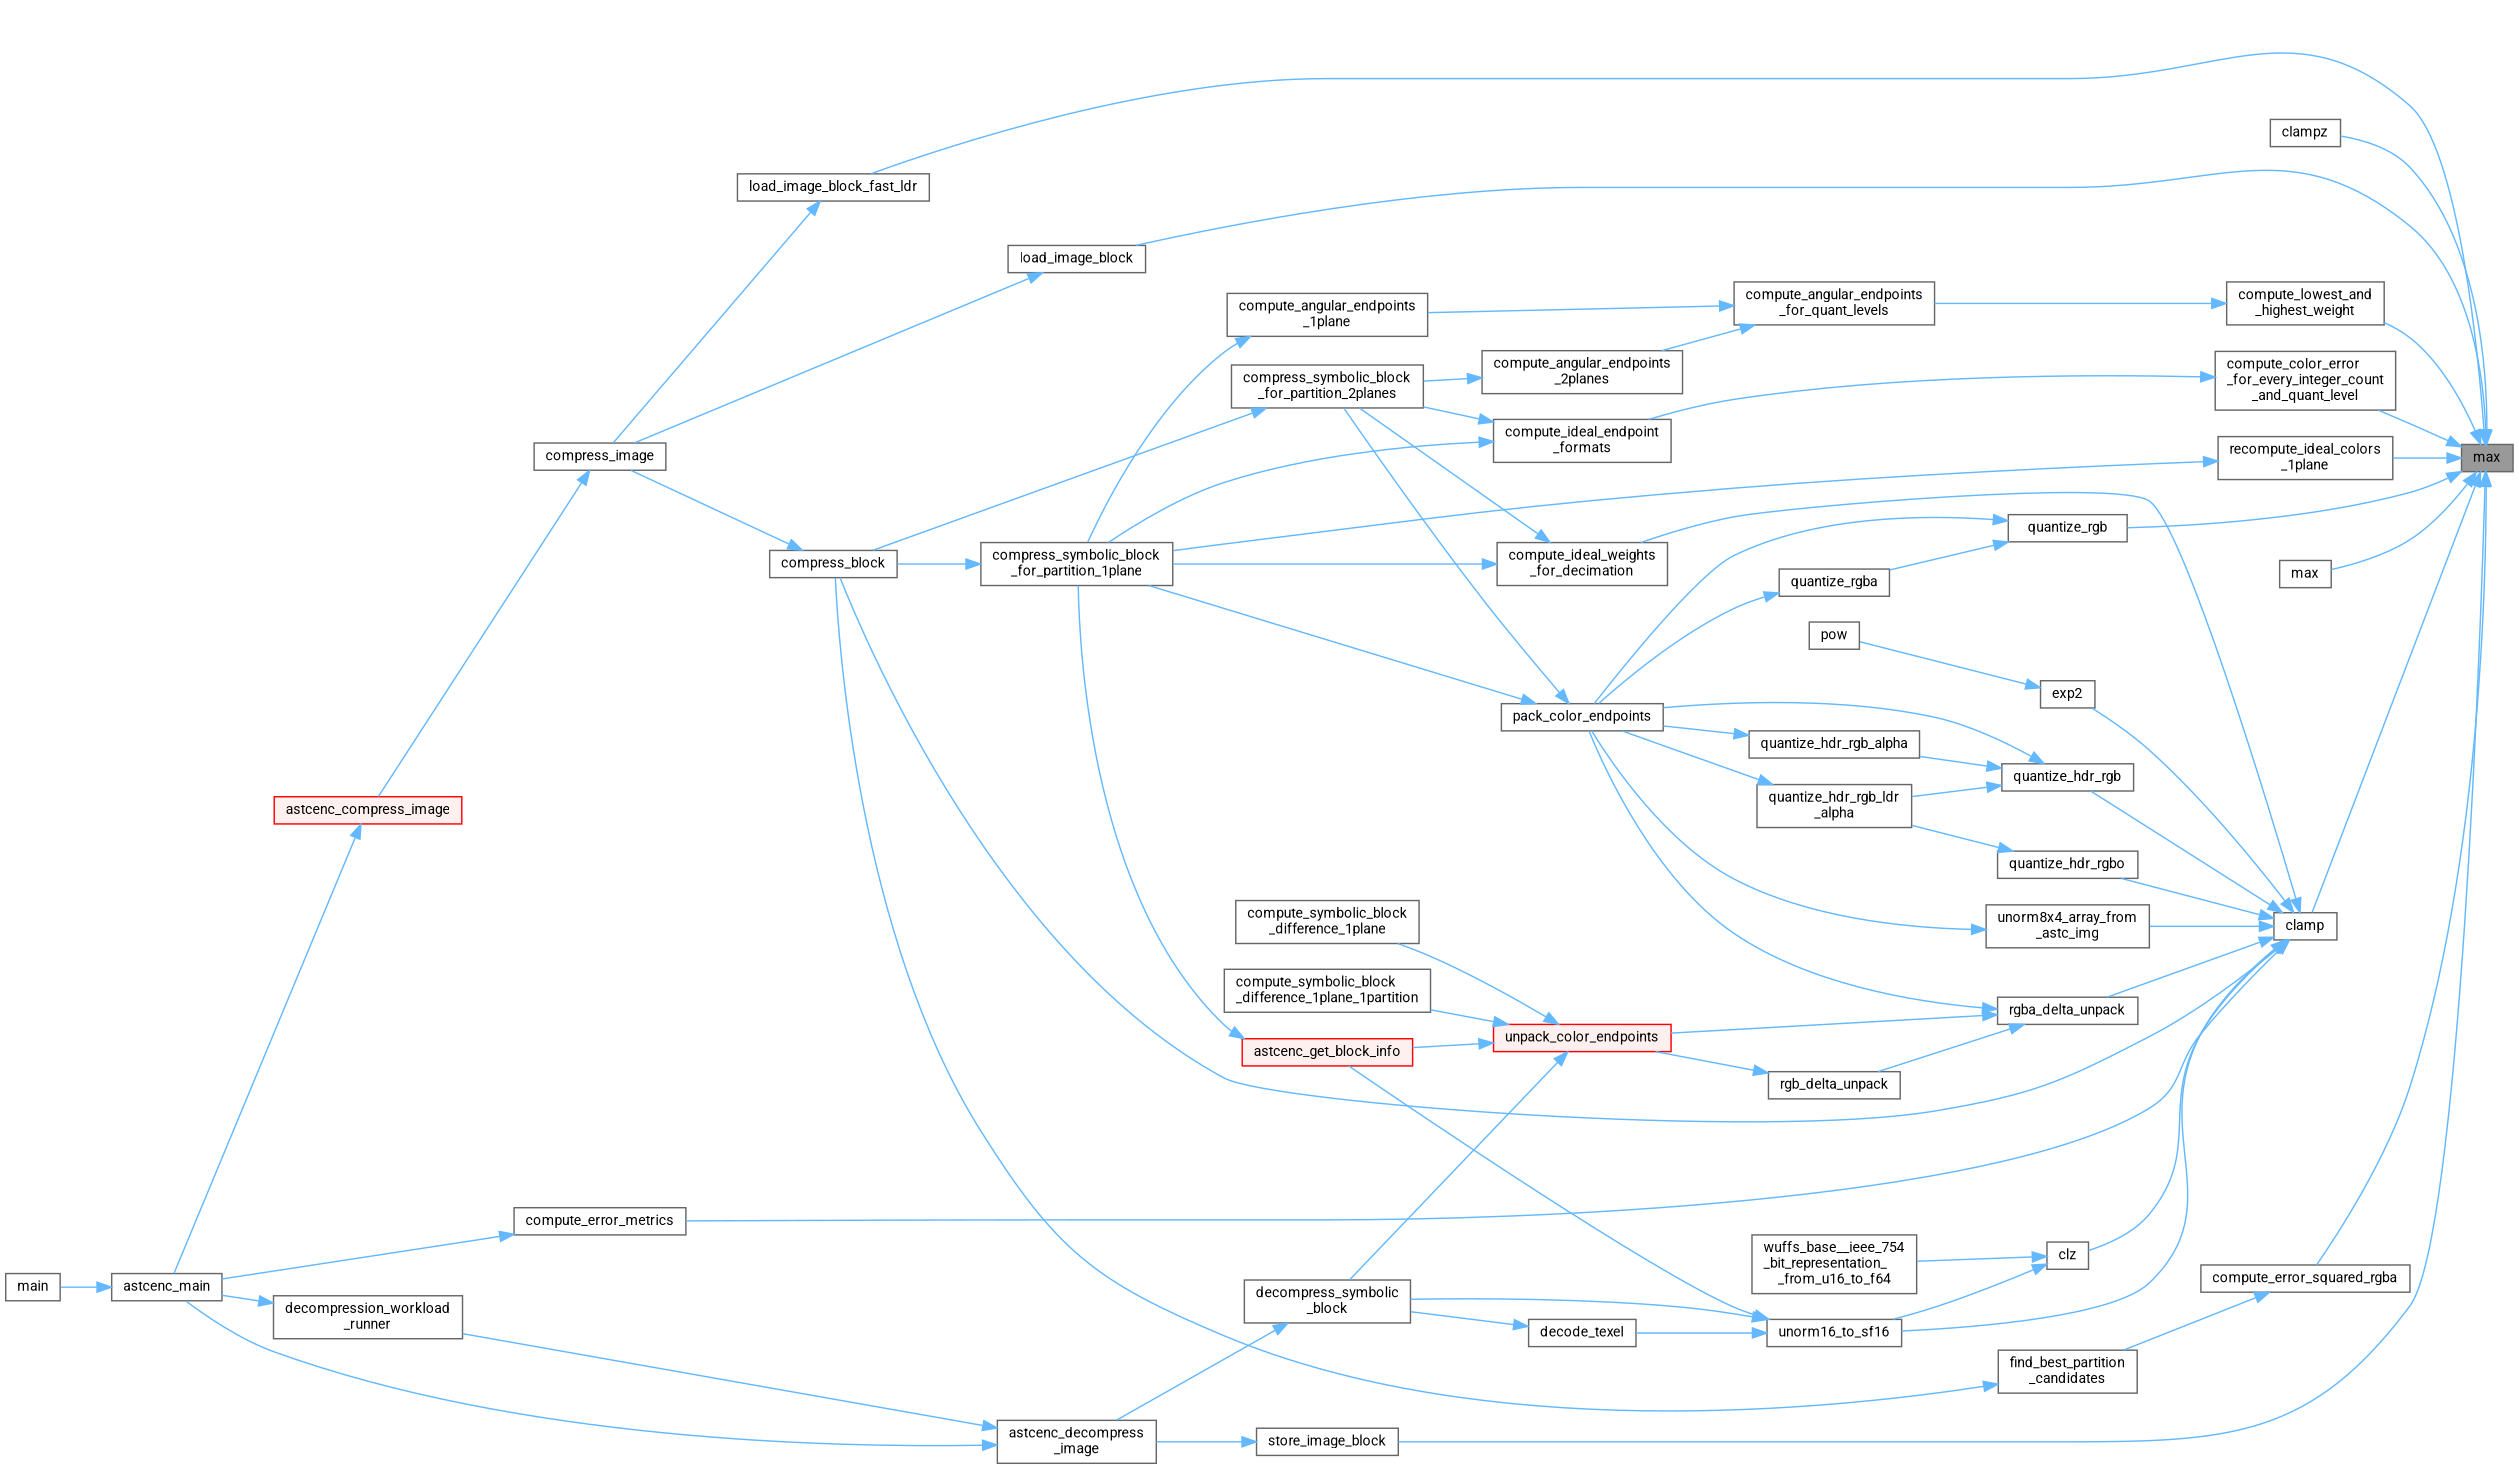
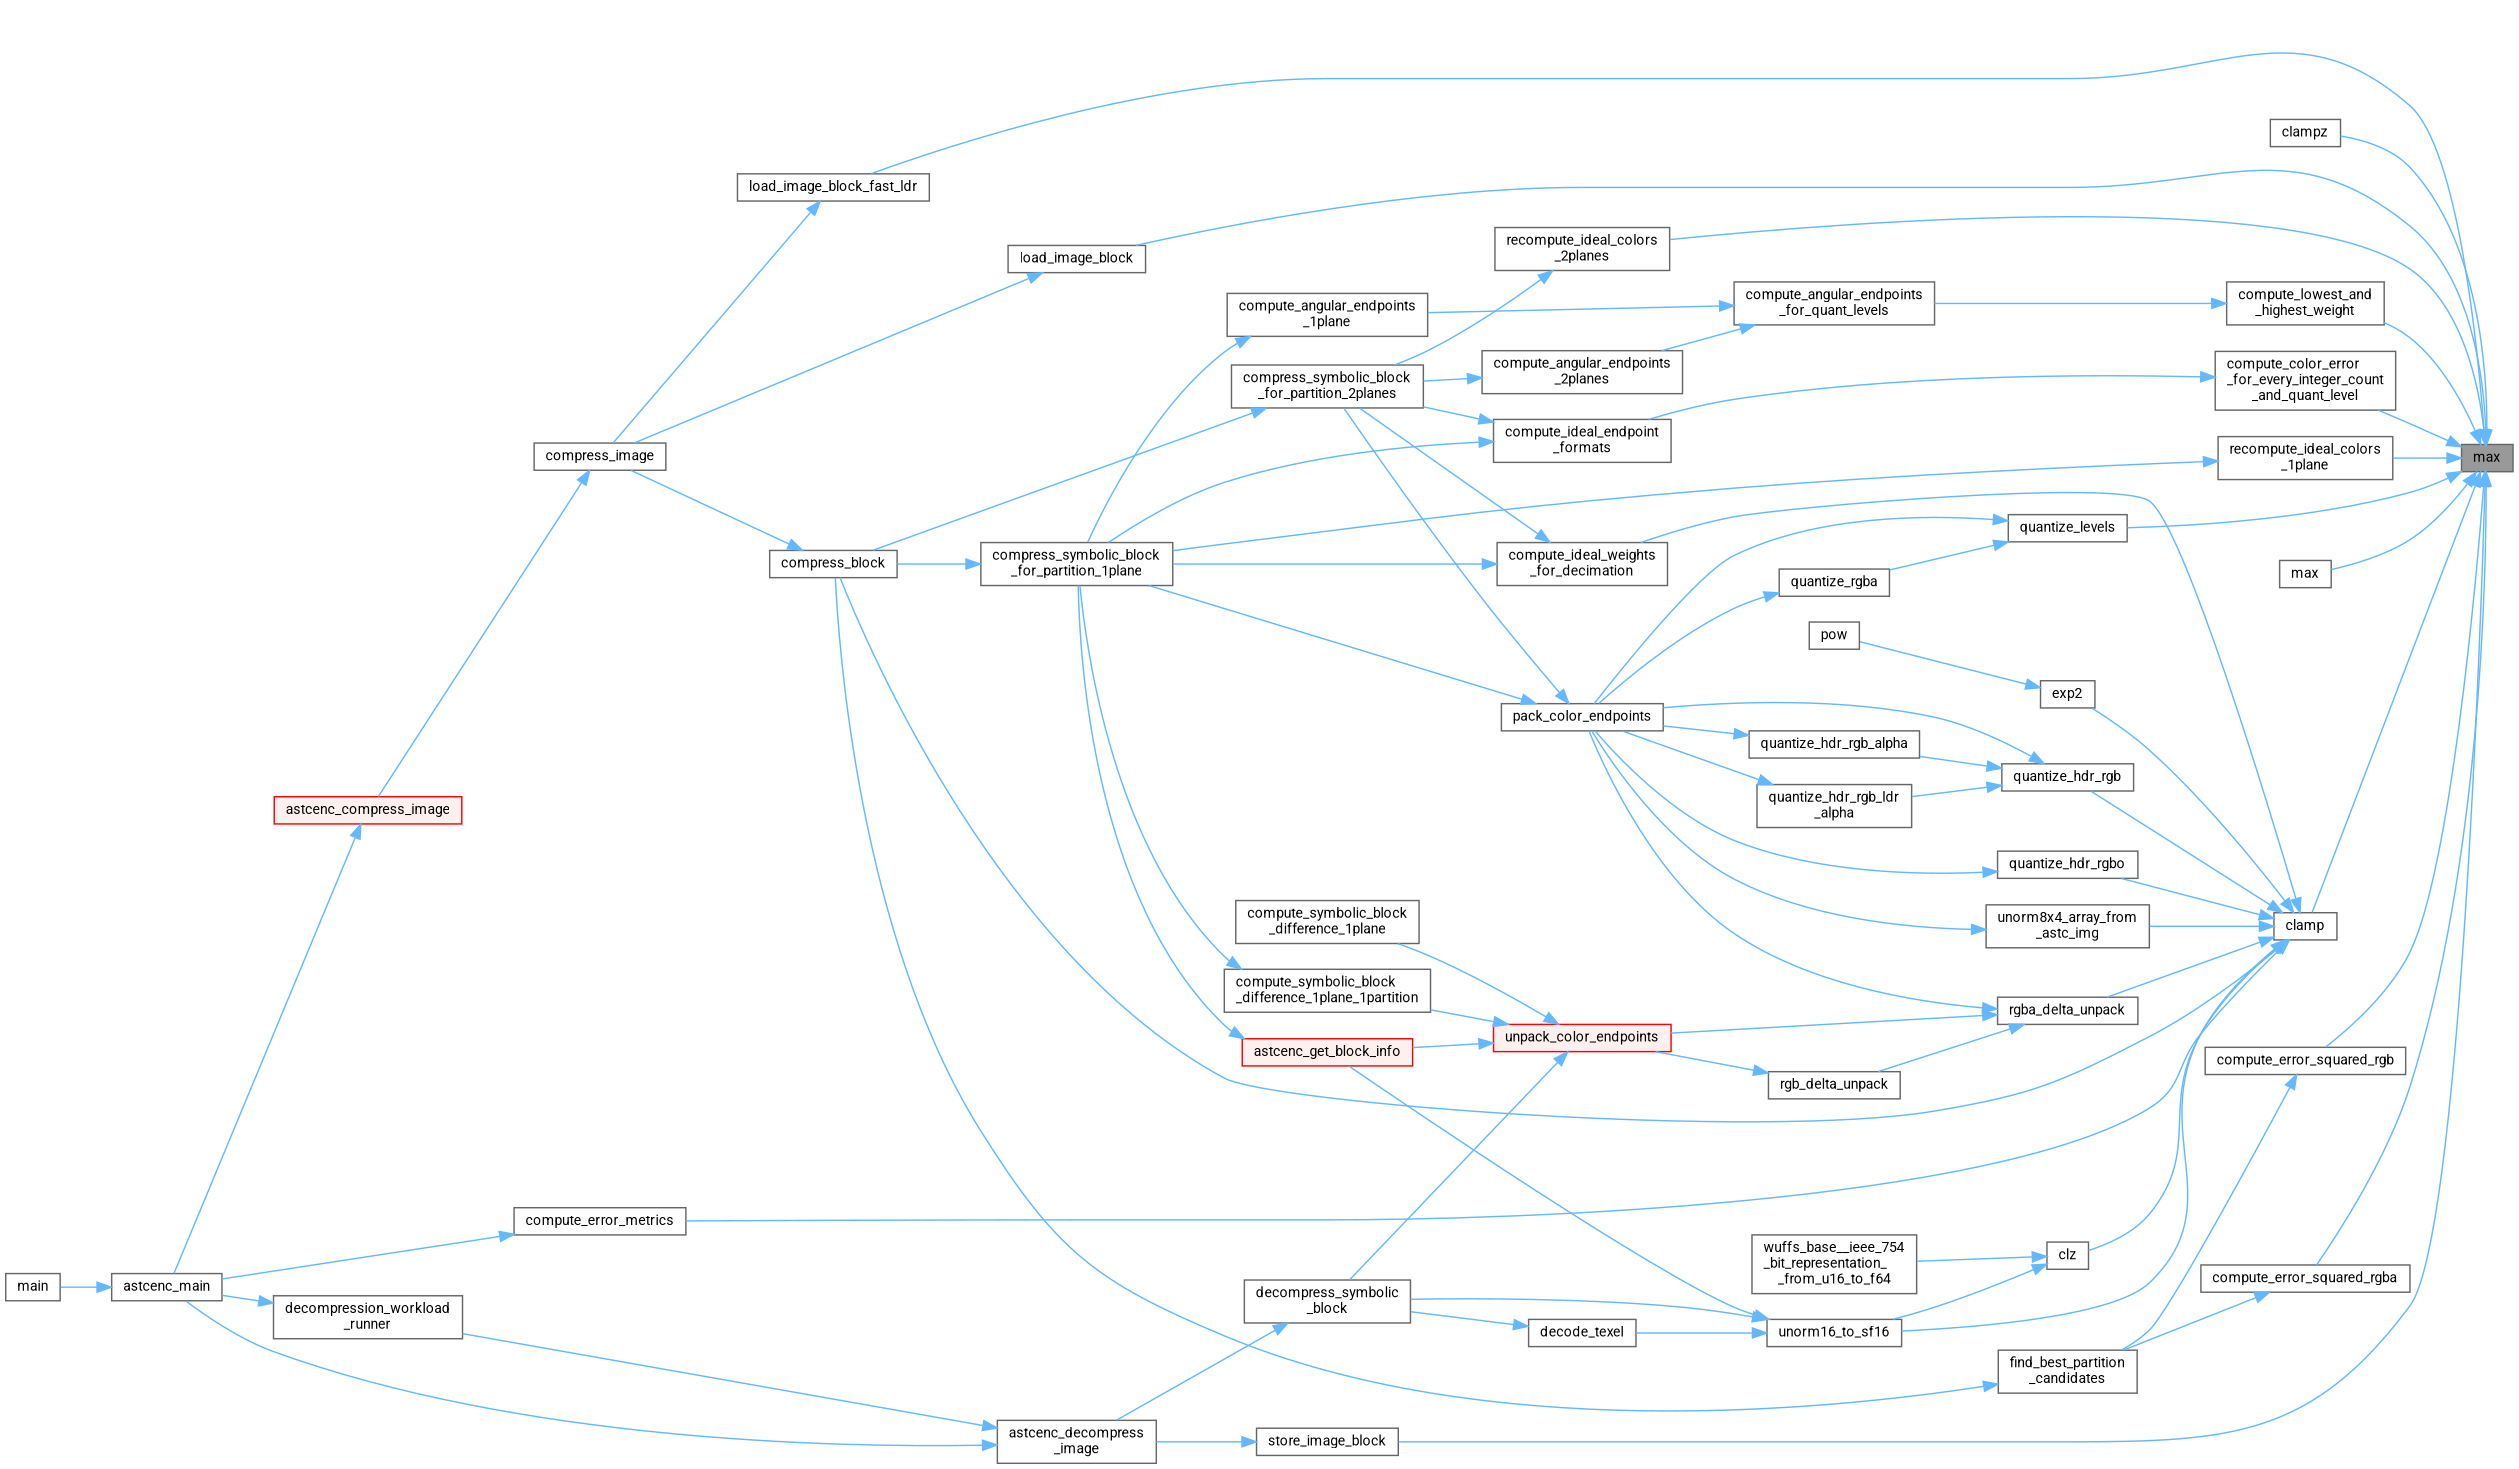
none -> (1582, 249)
(2068, 528) -> (2068, 528)
none -> (1124, 786)
(1955, 837) -> (1769, 852)
none -> (2305, 1061)
